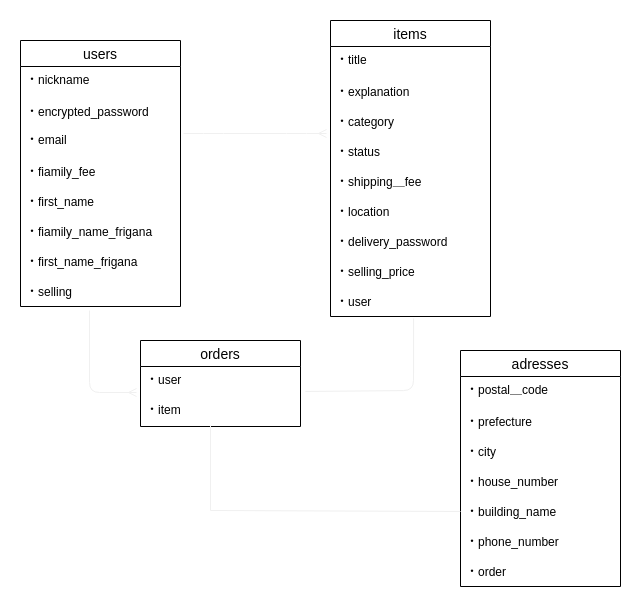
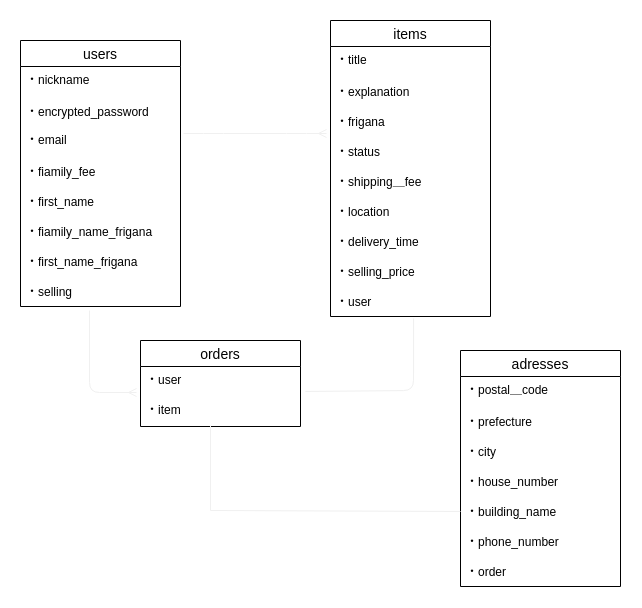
(369, 122) -> (364, 122)
(396, 242) -> (381, 242)
